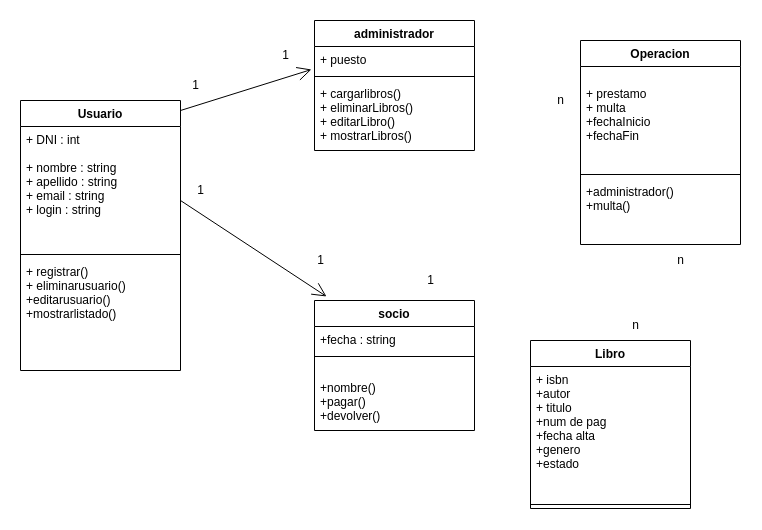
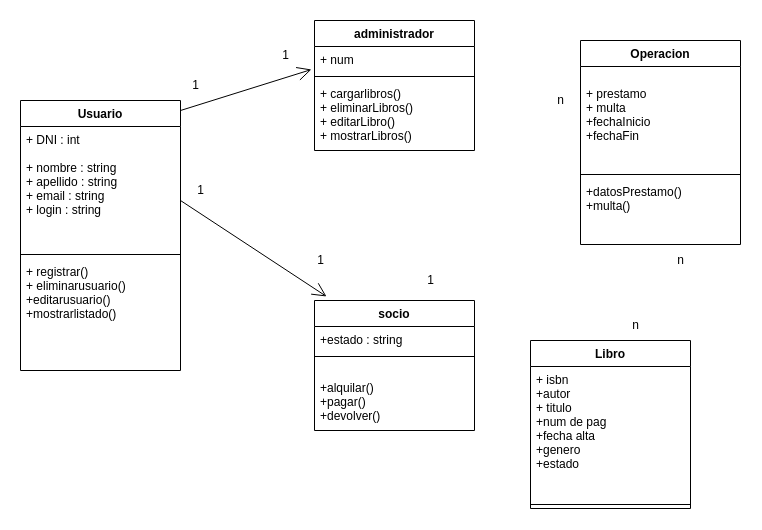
(345, 60) -> (335, 60)
(637, 192) -> (640, 192)
(364, 340) -> (368, 340)
(350, 388) -> (352, 388)
